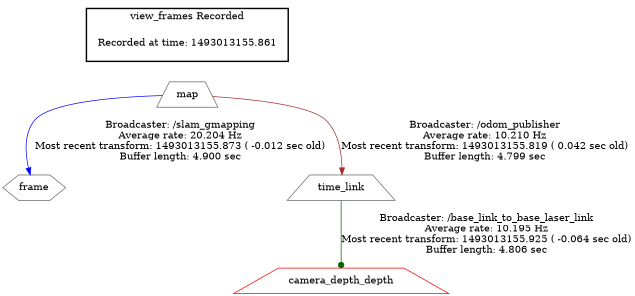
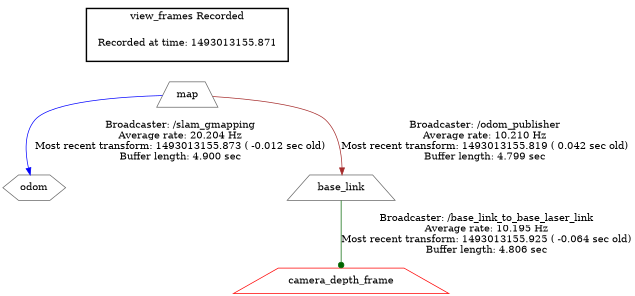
(187, 43) -> (187, 43)
(34, 188) -> (34, 188)
(341, 188) -> (341, 188)
(341, 281) -> (341, 281)
